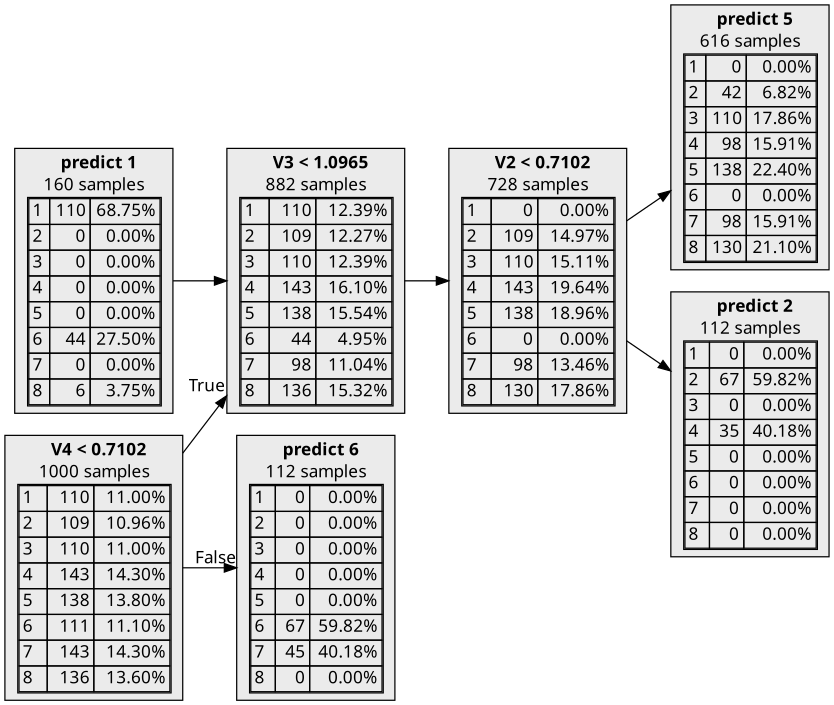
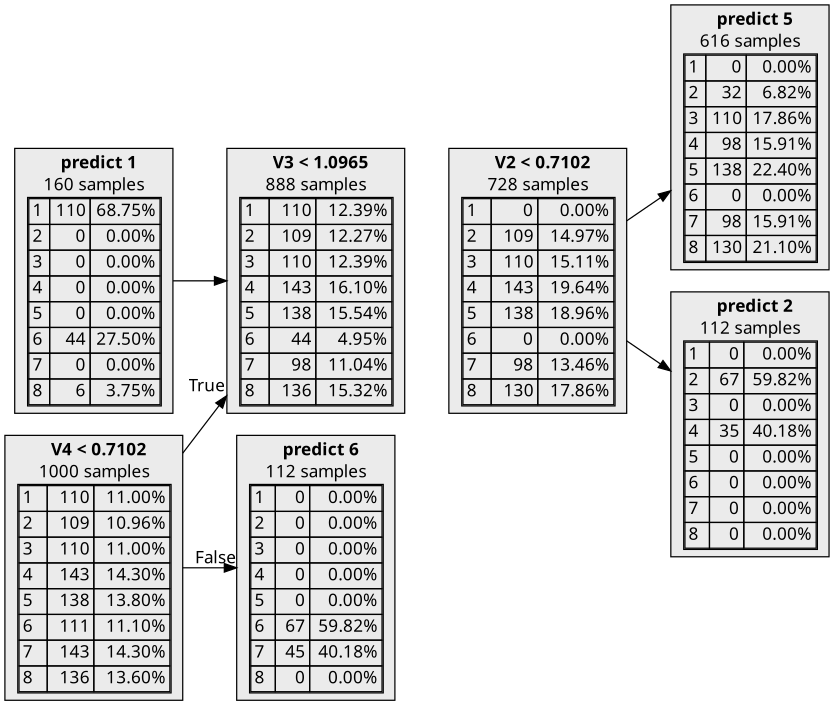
(732, 93) -> (732, 93)
(316, 185) -> (316, 185)
(421, 281) -> none
